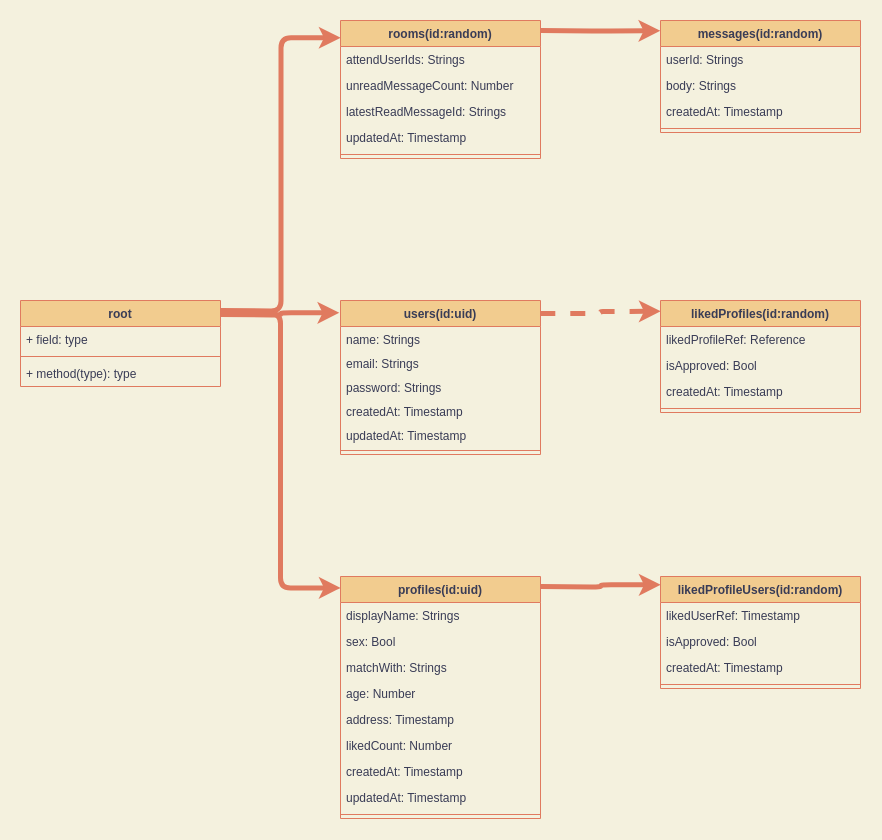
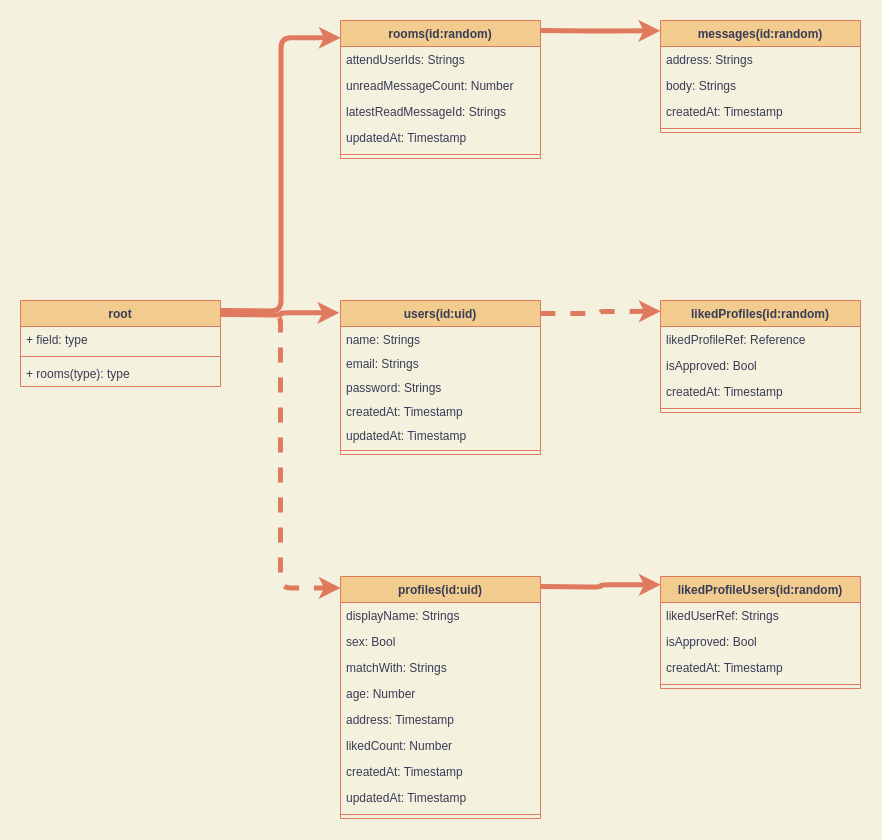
(712, 60) -> (715, 60)
(89, 374) -> (85, 374)
(306, 588) -> (306, 588)
(735, 616) -> (729, 616)
